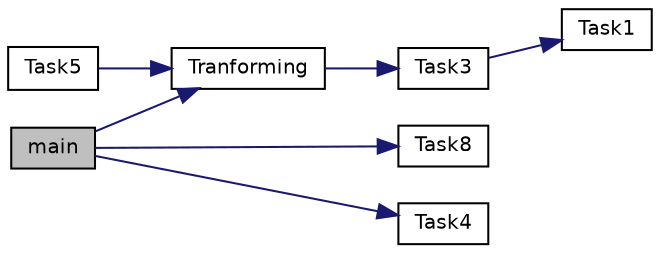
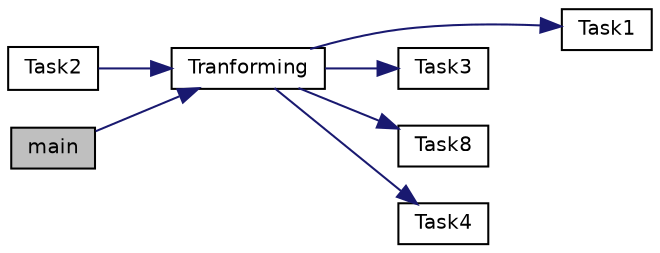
(515, 51) -> (424, 27)
(53, 68) -> (53, 68)
(236, 147) -> (339, 104)
(237, 184) -> (338, 140)
